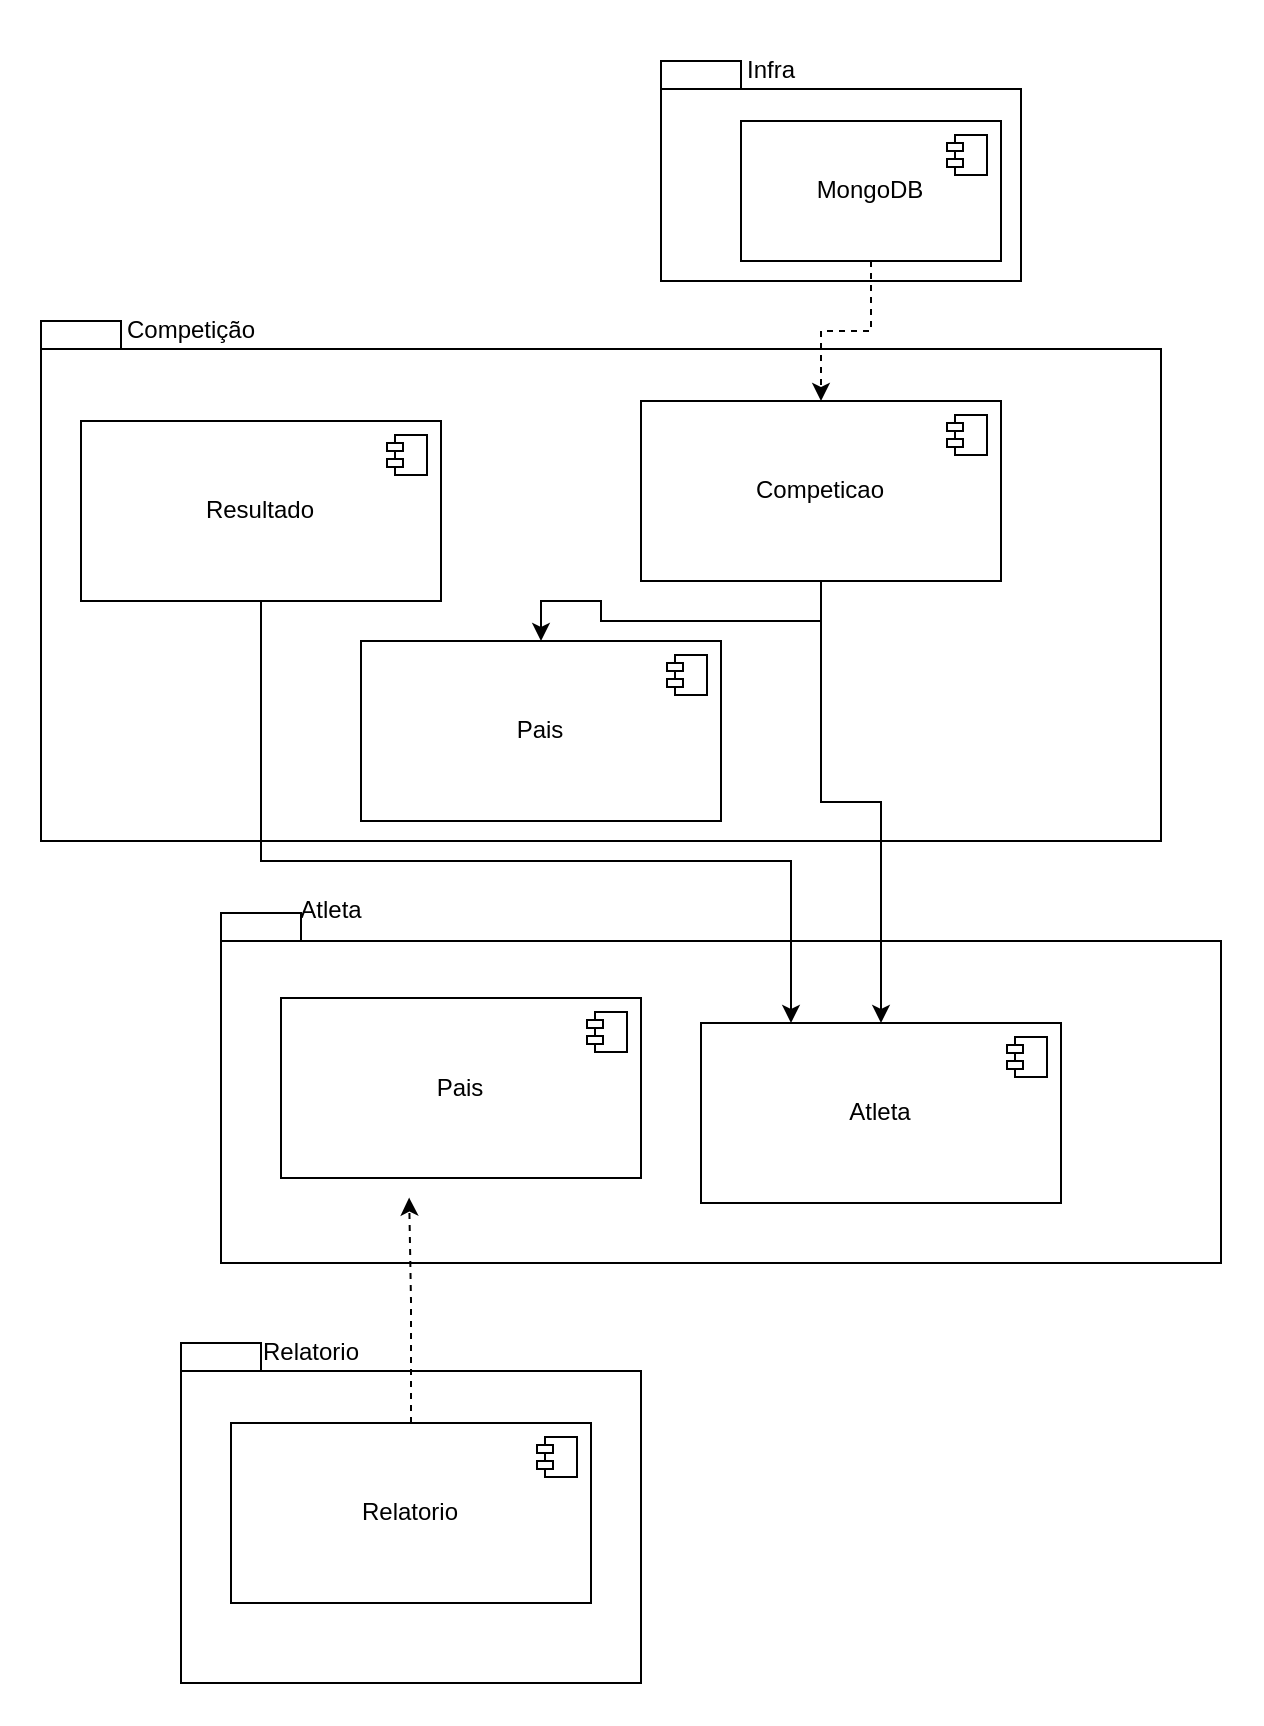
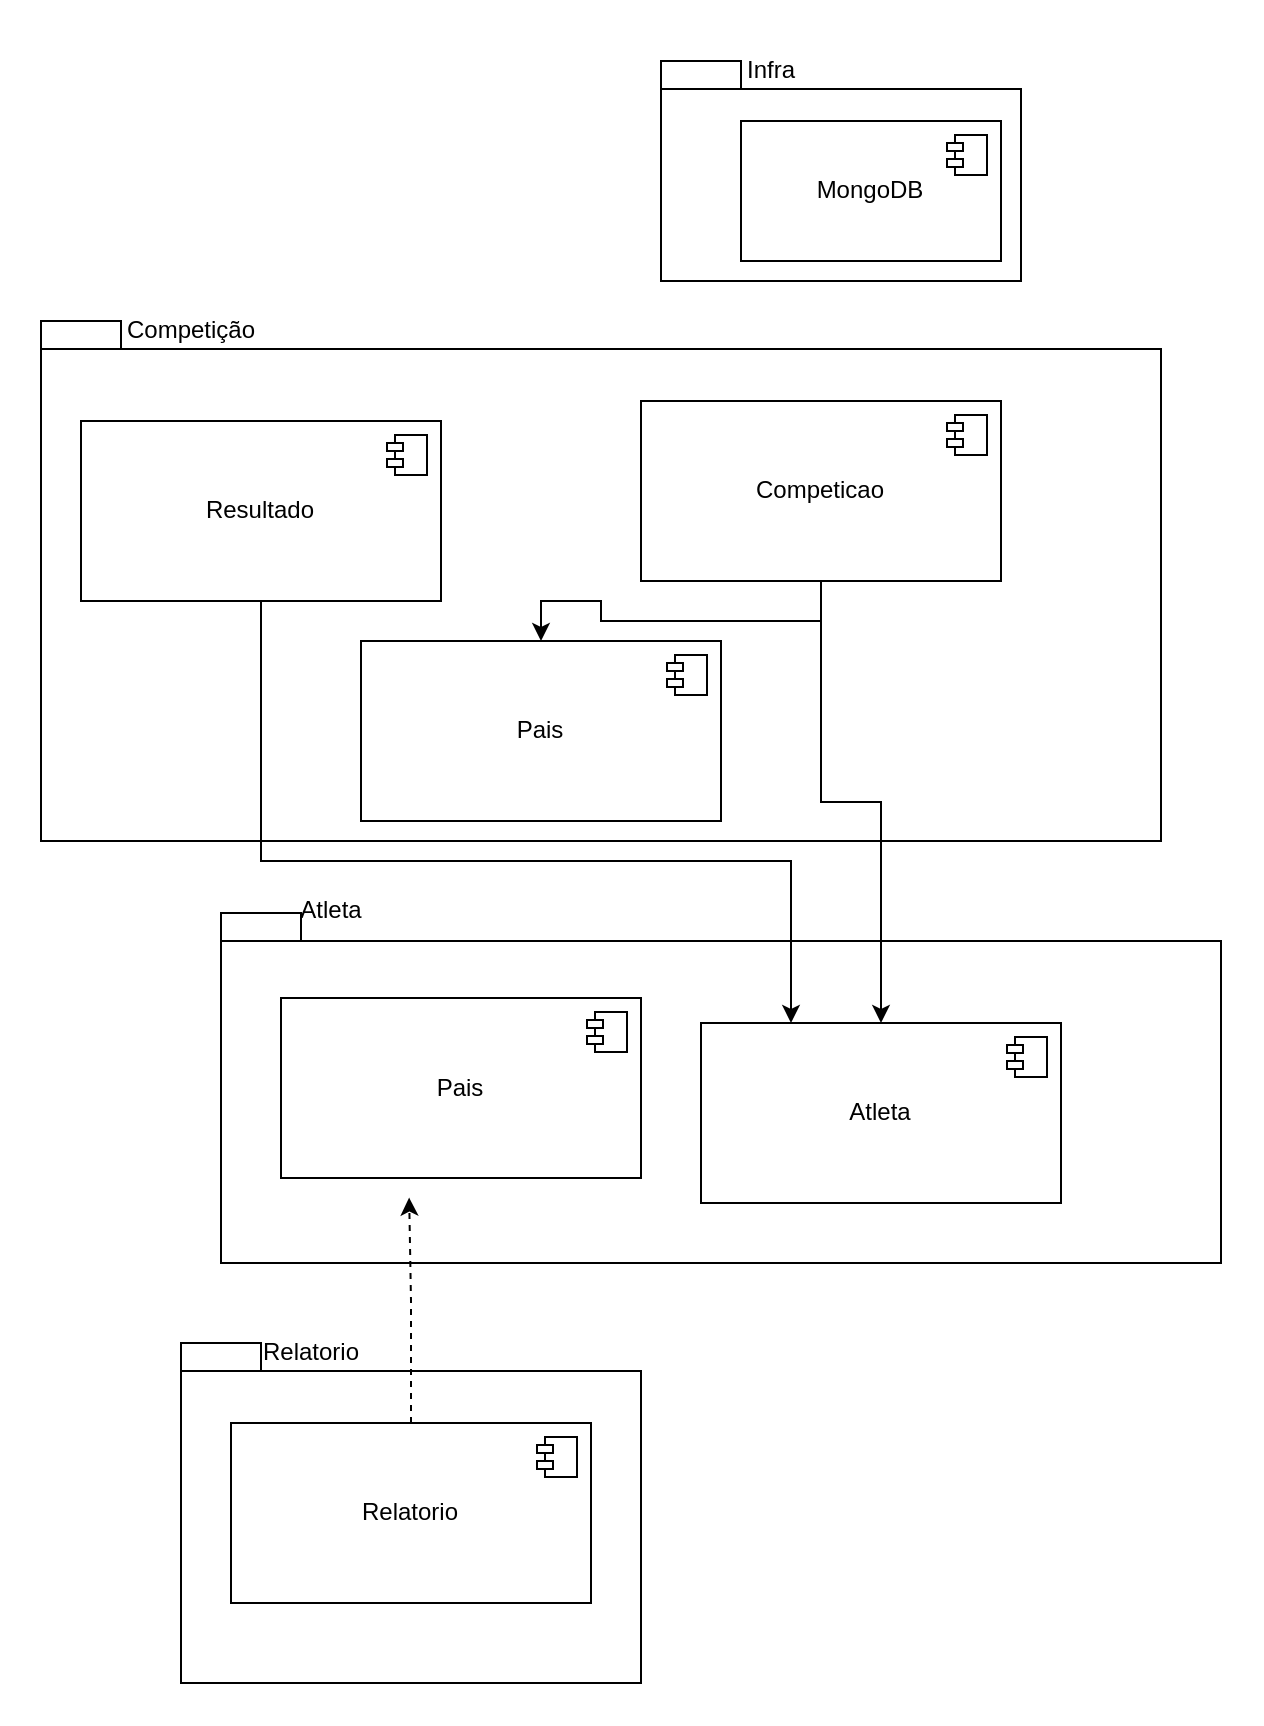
(853, 331) -> none
